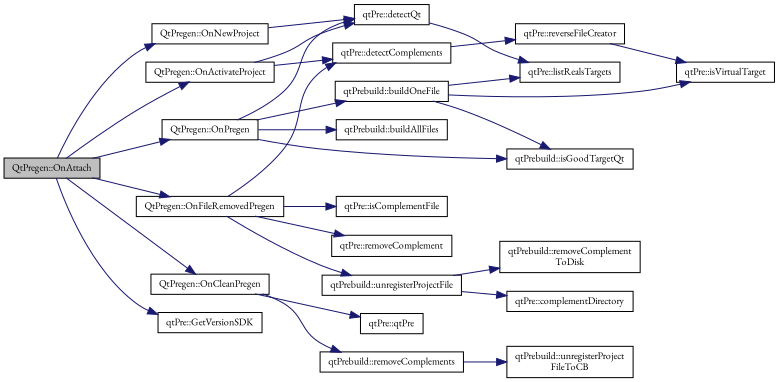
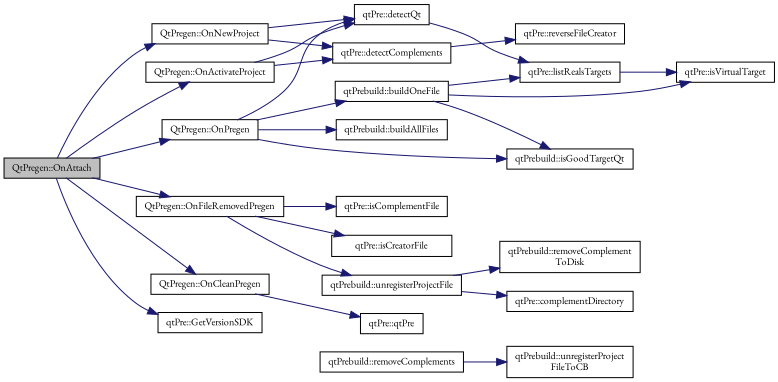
(643, 52) -> (643, 72)
(291, 137) -> (291, 42)
(392, 246) -> (392, 246)
(299, 319) -> none
